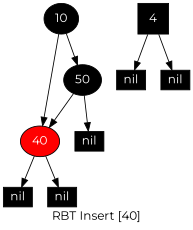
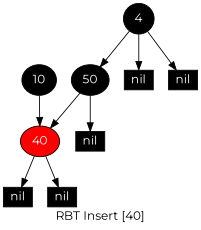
(153, 19) -> (139, 19)
(71, 45) -> (118, 46)
